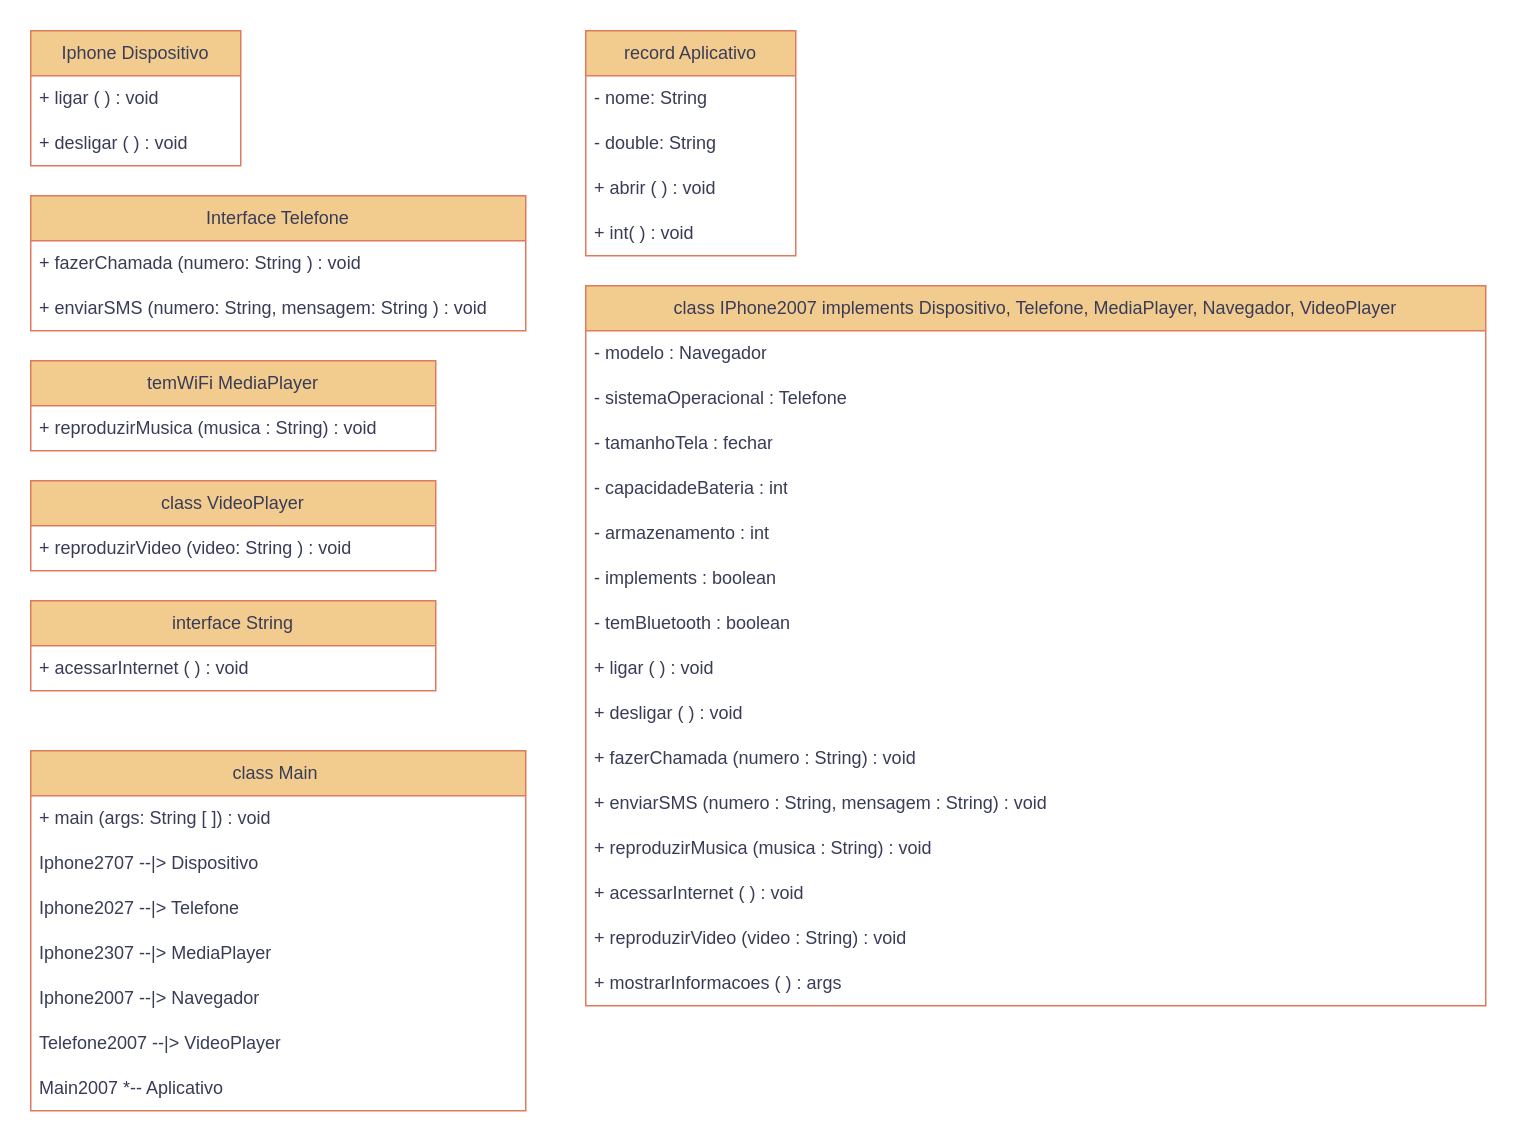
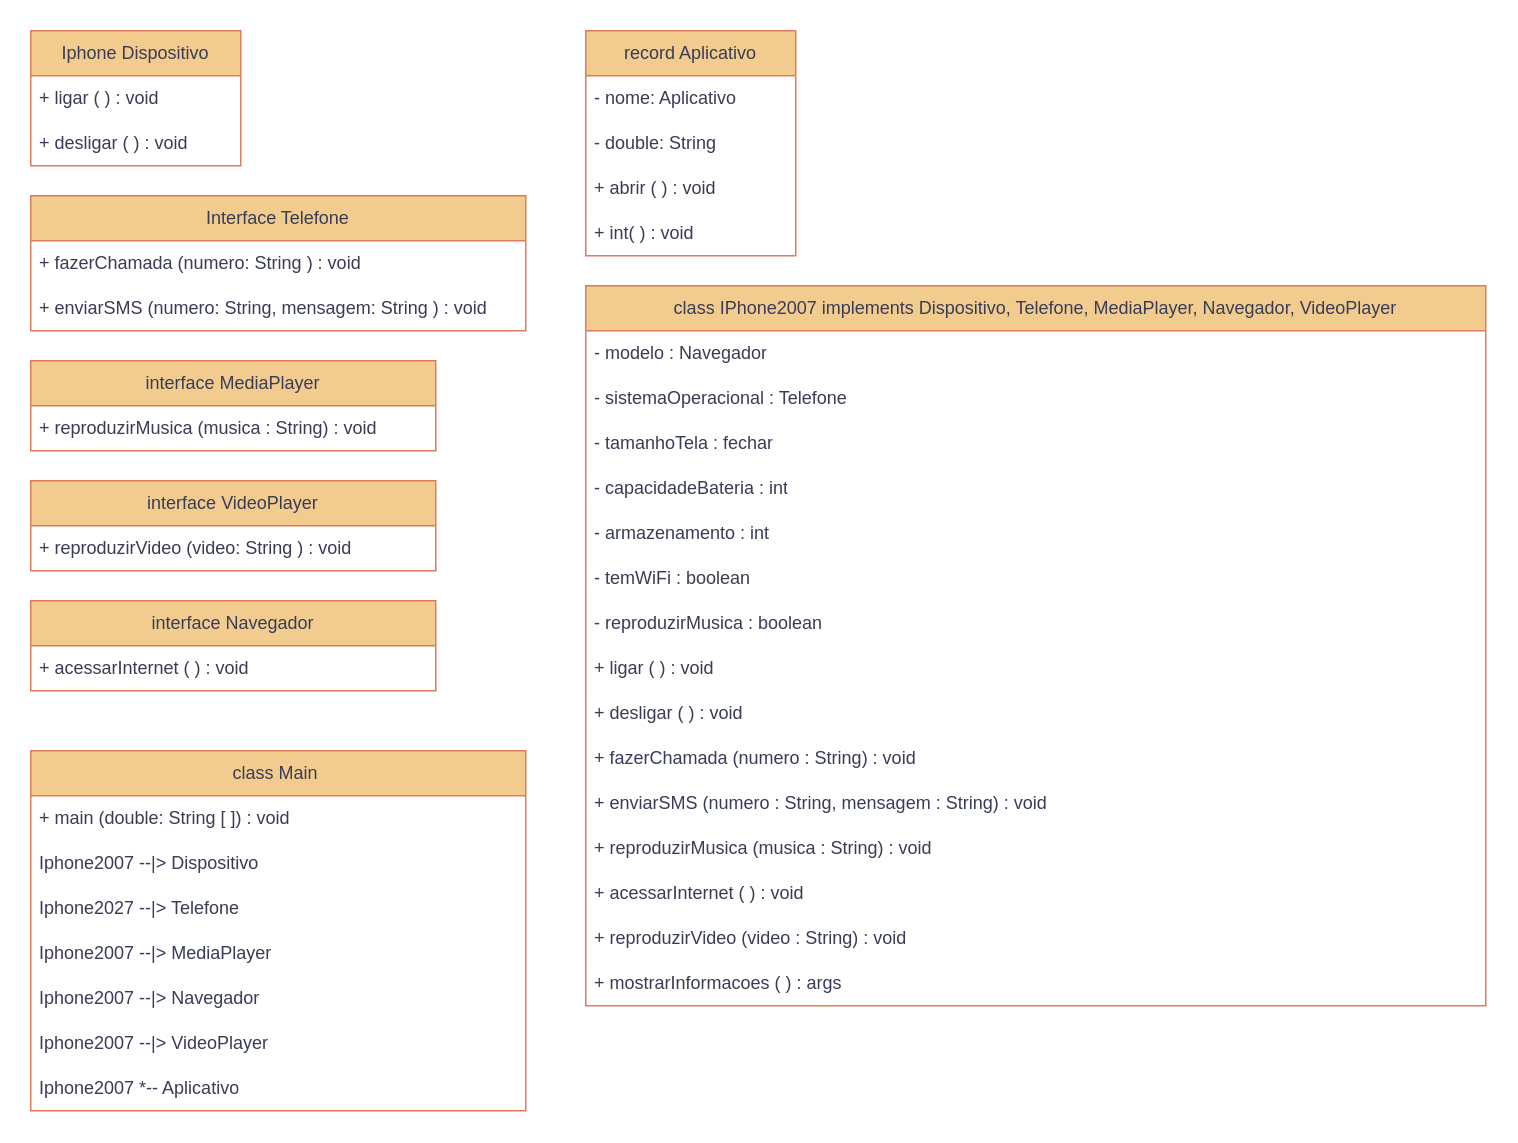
(656, 98) -> (671, 98)
(233, 383) -> (233, 383)
(233, 503) -> (233, 503)
(689, 578) -> (674, 578)
(233, 623) -> (233, 623)
(702, 623) -> (719, 623)
(173, 818) -> (181, 818)
(162, 863) -> (162, 863)
(164, 953) -> (164, 953)
(172, 1043) -> (164, 1043)
(142, 1088) -> (154, 1088)
